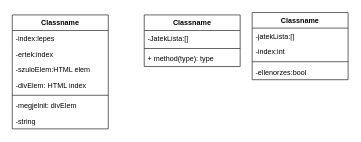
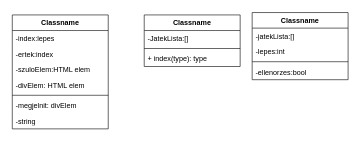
(273, 52) -> (273, 52)
(185, 59) -> (182, 59)
(51, 86) -> (49, 86)
